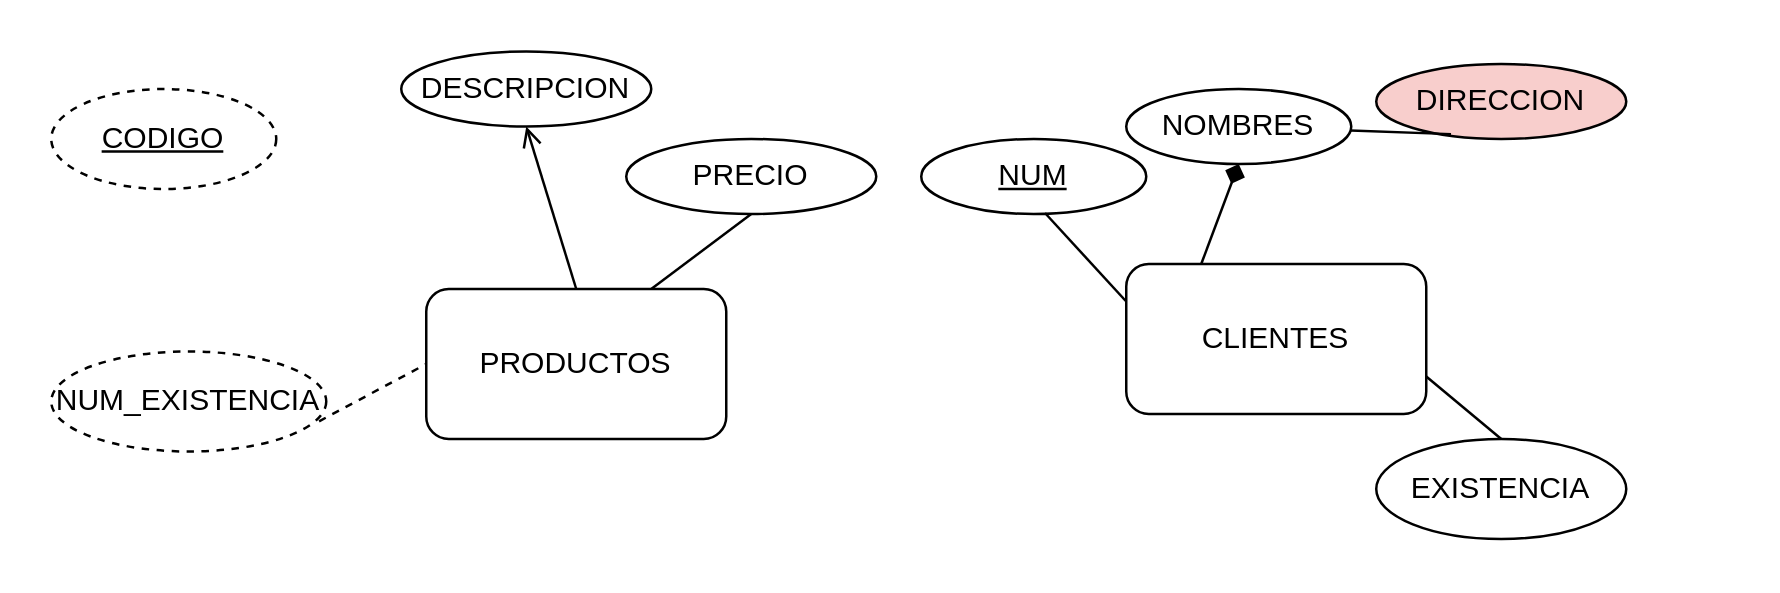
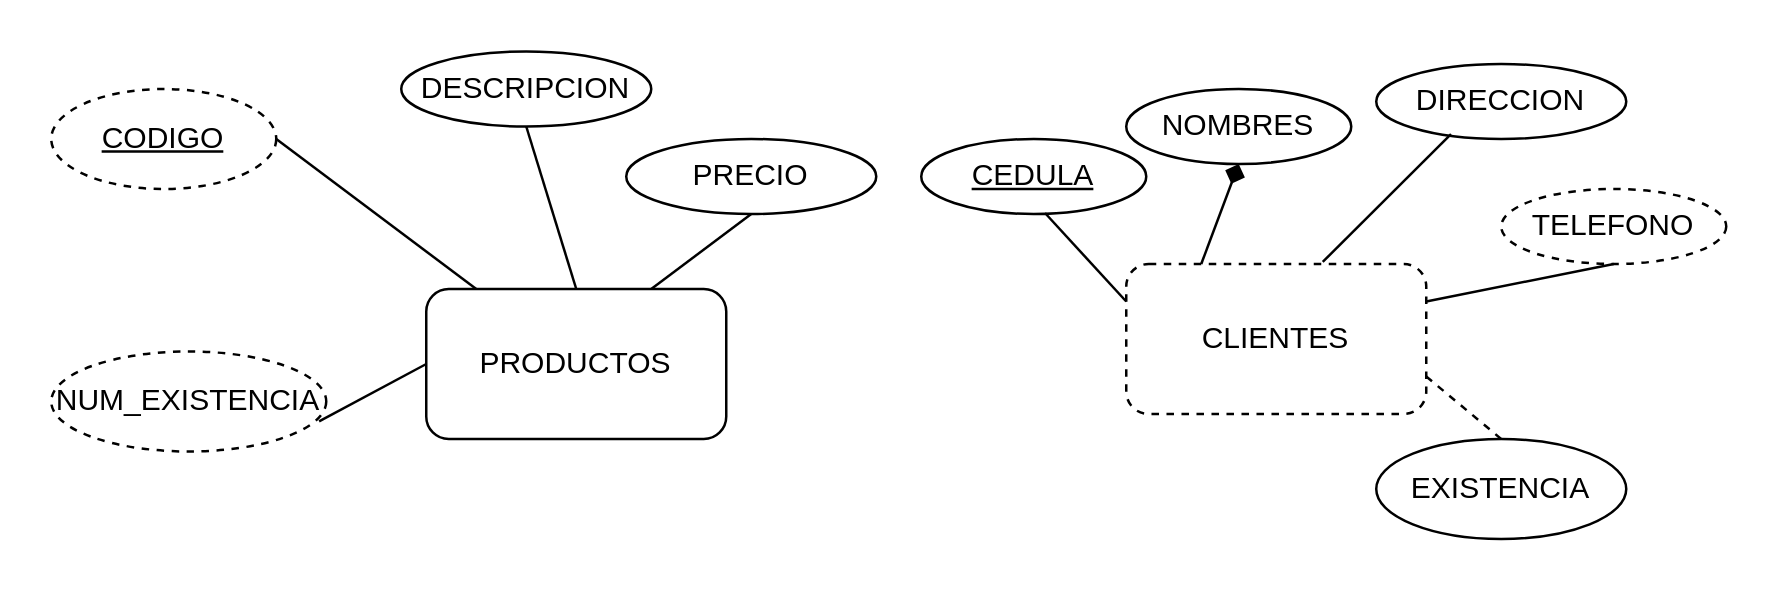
(1501, 101) -> (1501, 101)
(1401, 132) -> (1387, 197)
(529, 135) -> (528, 133)
(1034, 176) -> (1034, 176)
none -> (376, 214)
none -> (1614, 226)
none -> (1520, 283)
(1276, 339) -> (1276, 339)
(373, 392) -> (373, 392)
(1462, 406) -> (1462, 406)
